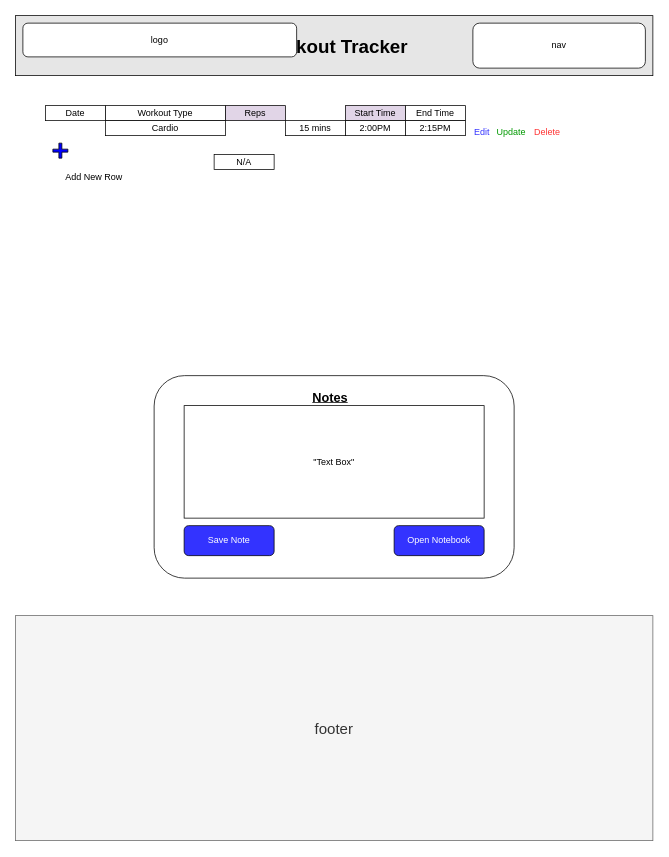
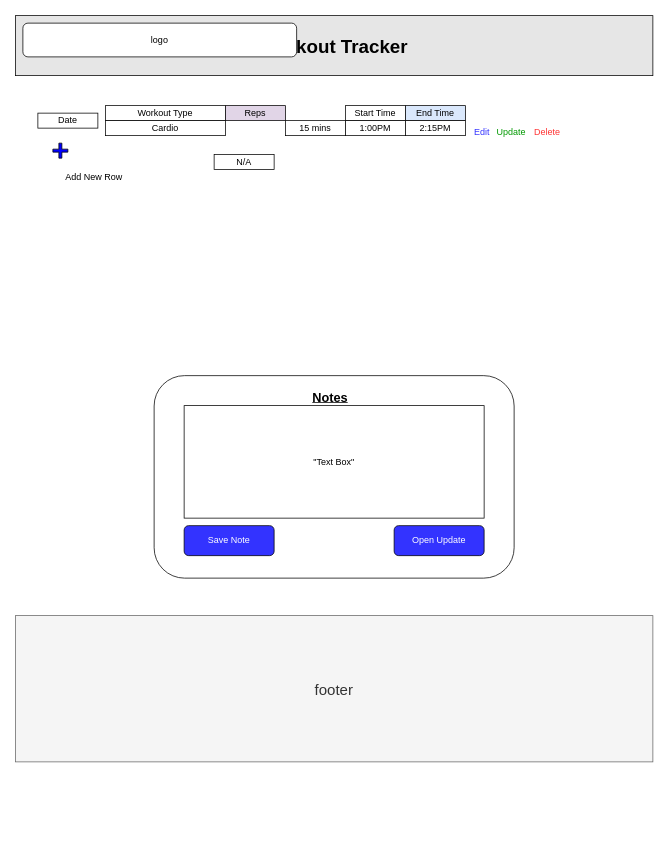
(559, 45) -> none
(75, 113) -> (68, 120)
(375, 113) -> (375, 113)
(435, 113) -> (435, 113)
(375, 128) -> (375, 128)
(439, 540) -> (439, 540)
(334, 728) -> (334, 689)
